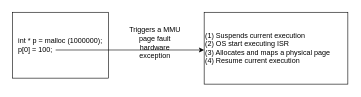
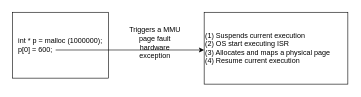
(60, 45) -> (60, 45)
